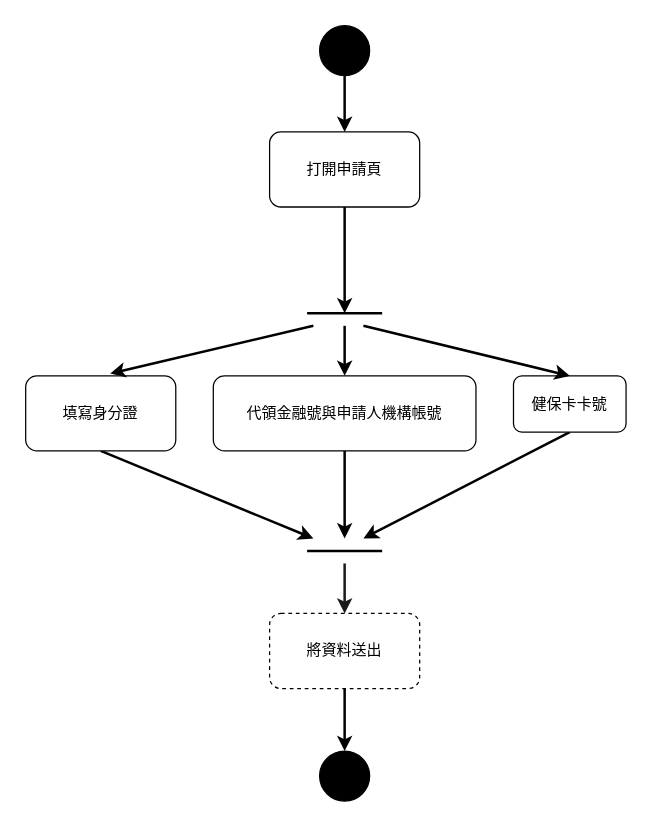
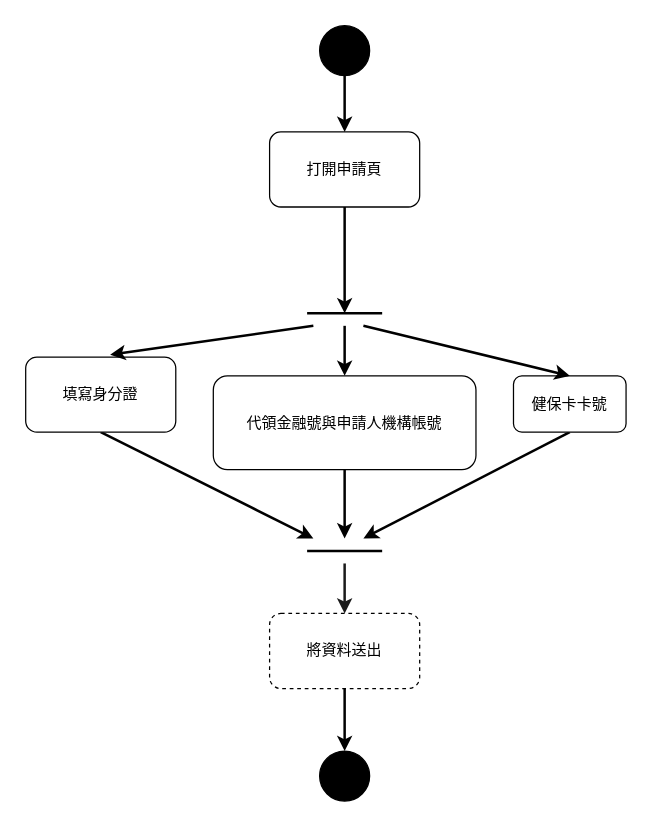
(101, 413) -> (101, 394)
(344, 413) -> (344, 423)
